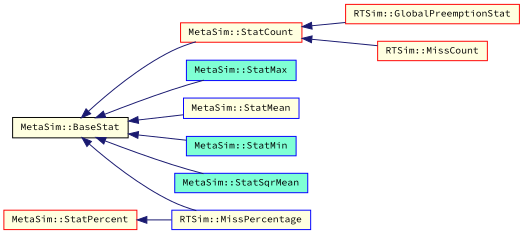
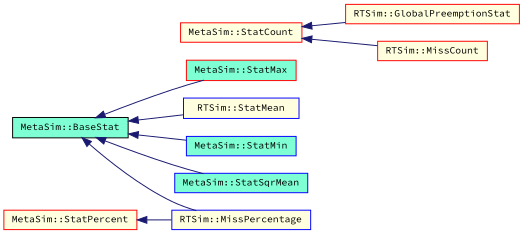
(241, 70) -> (241, 70)
(139, 71) -> none
(241, 108) -> (241, 108)
(70, 128) -> (70, 128)
